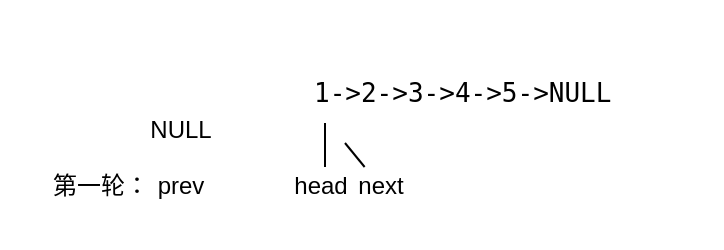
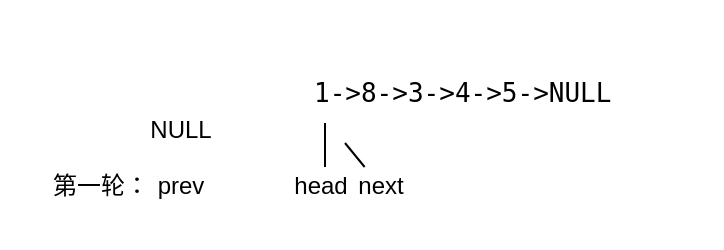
(413, 69) -> (413, 69)
